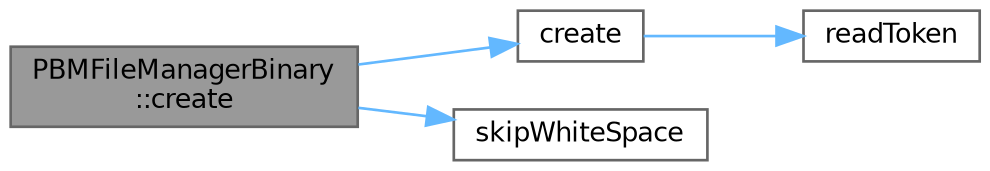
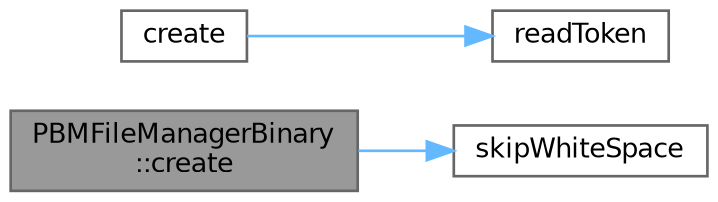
(424, 56) -> none
